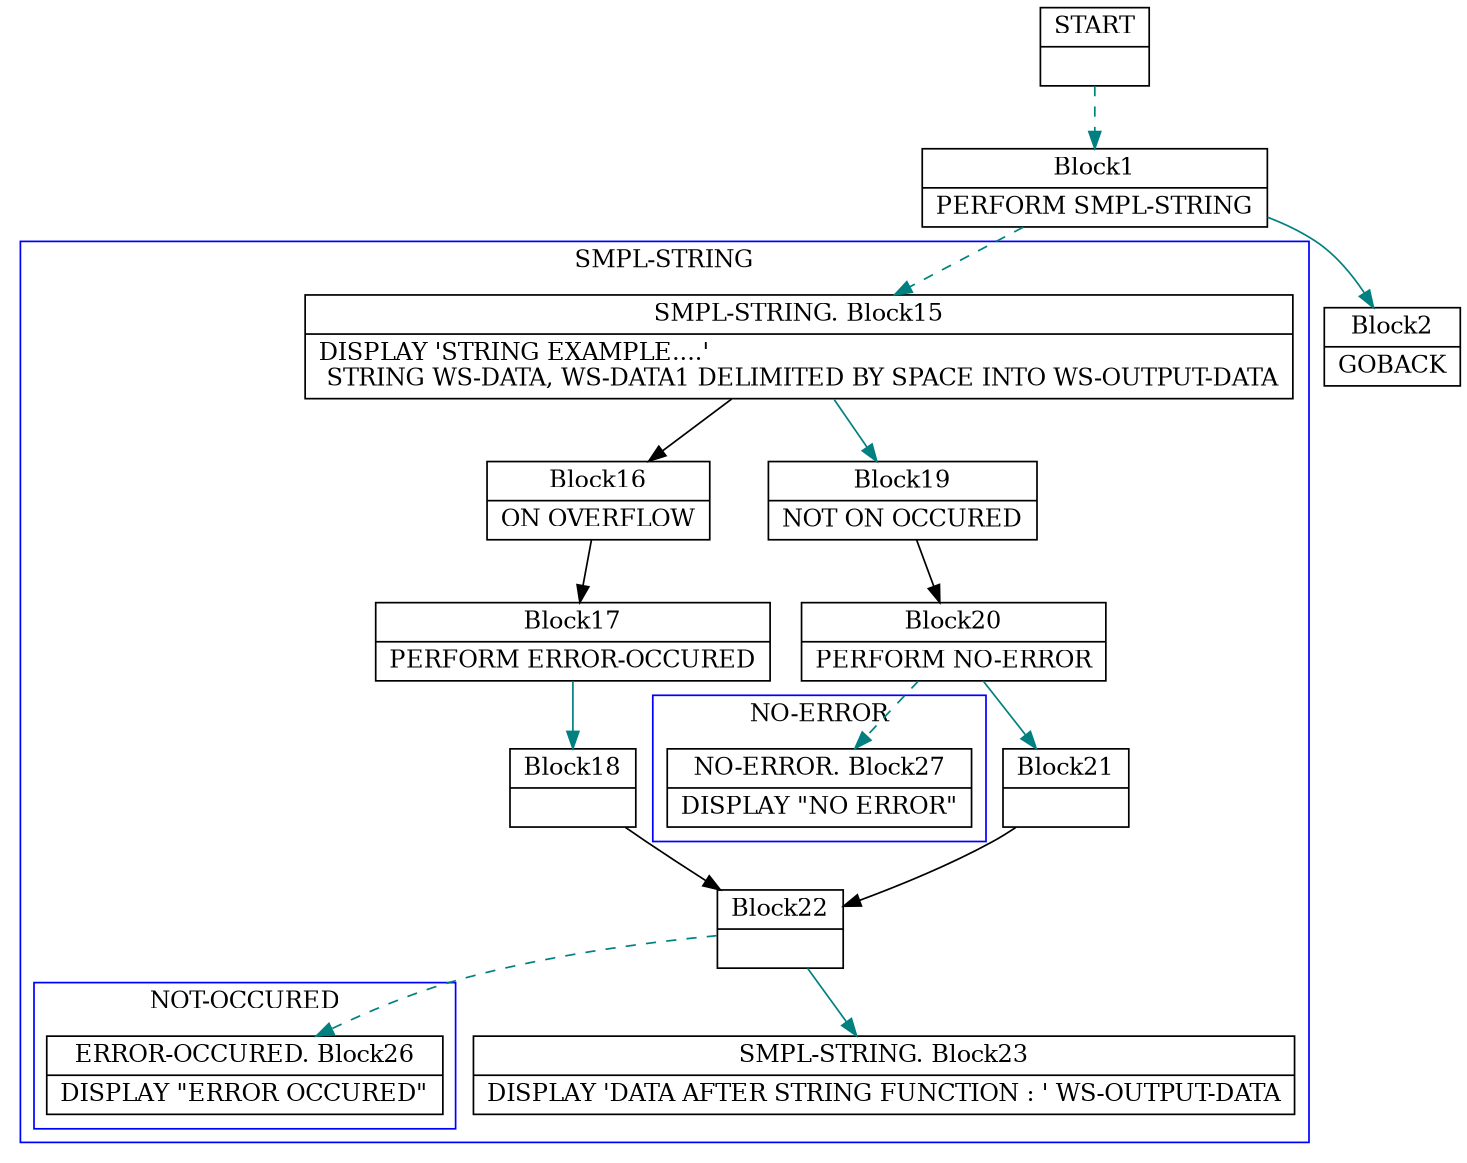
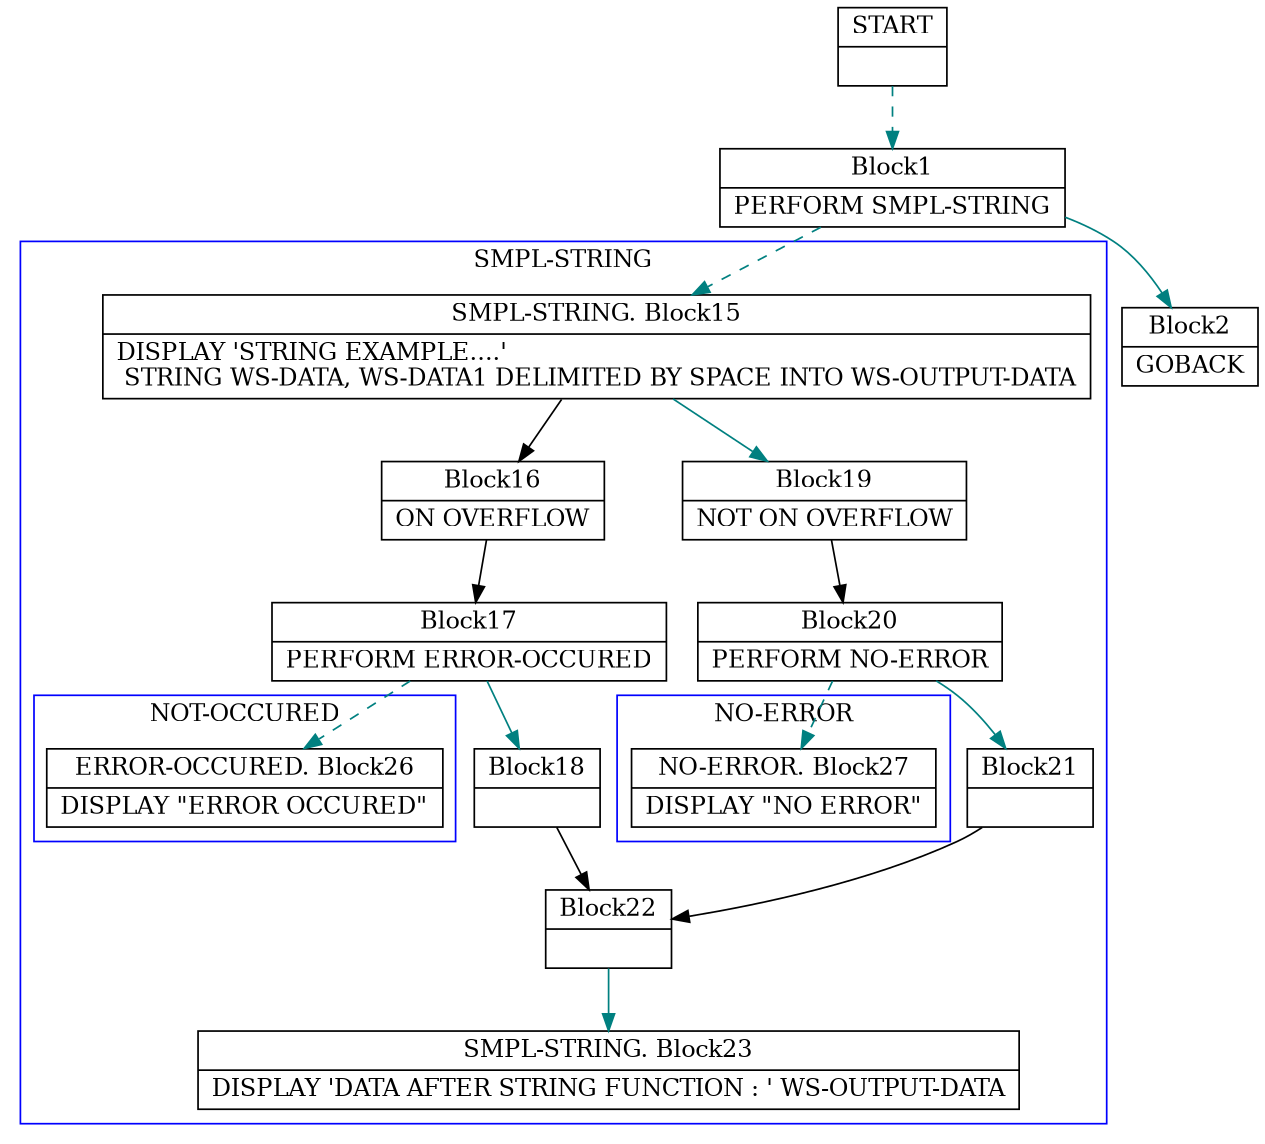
(903, 519) -> (825, 519)
(520, 965) -> (365, 710)
